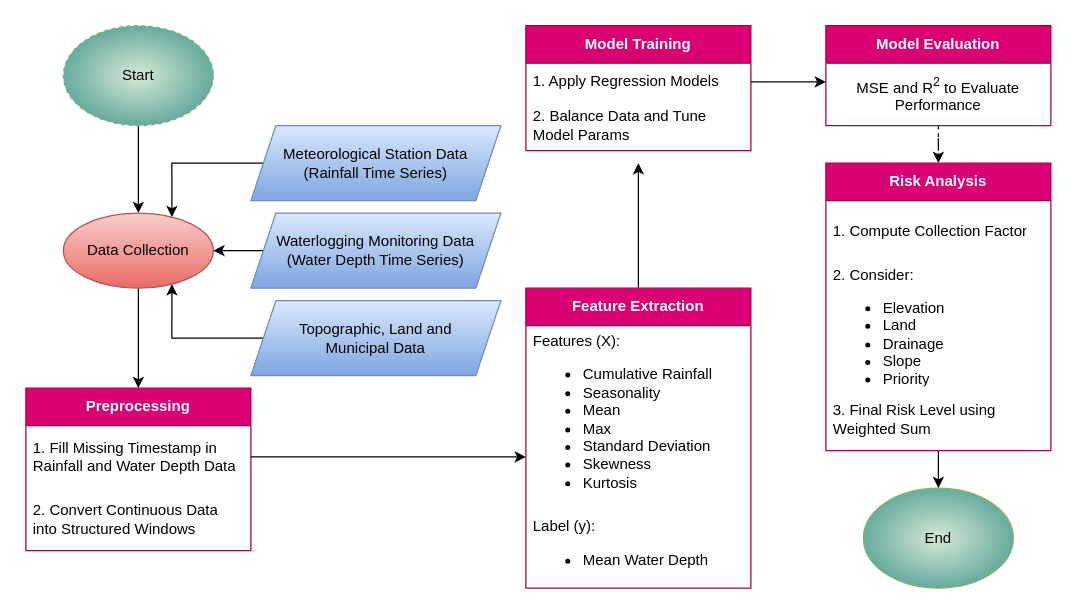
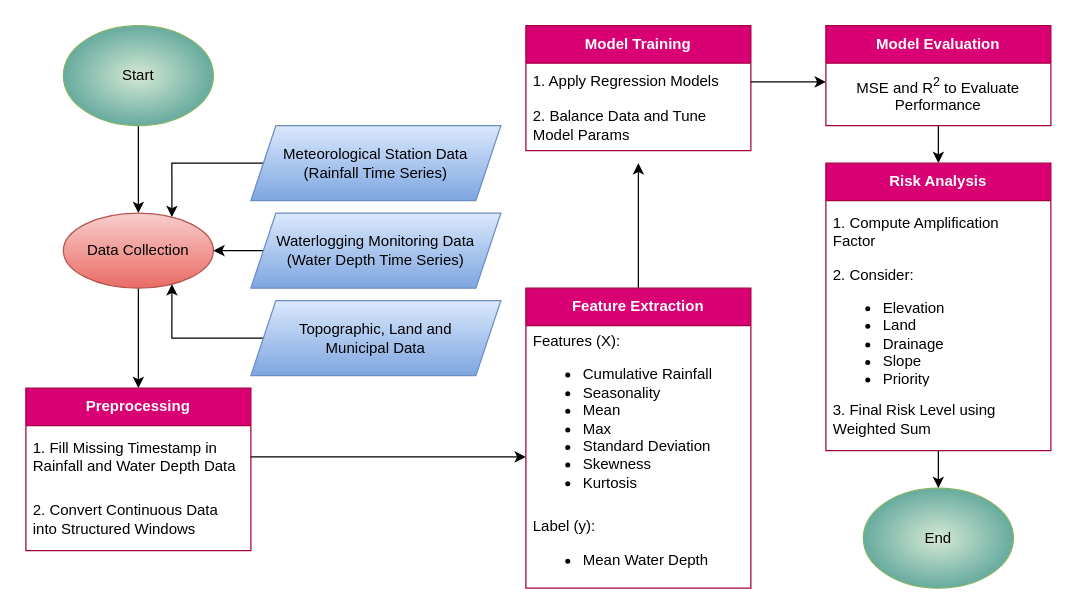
(138, 76) -> (138, 76)
(938, 133) -> (938, 133)
(937, 232) -> (939, 232)
